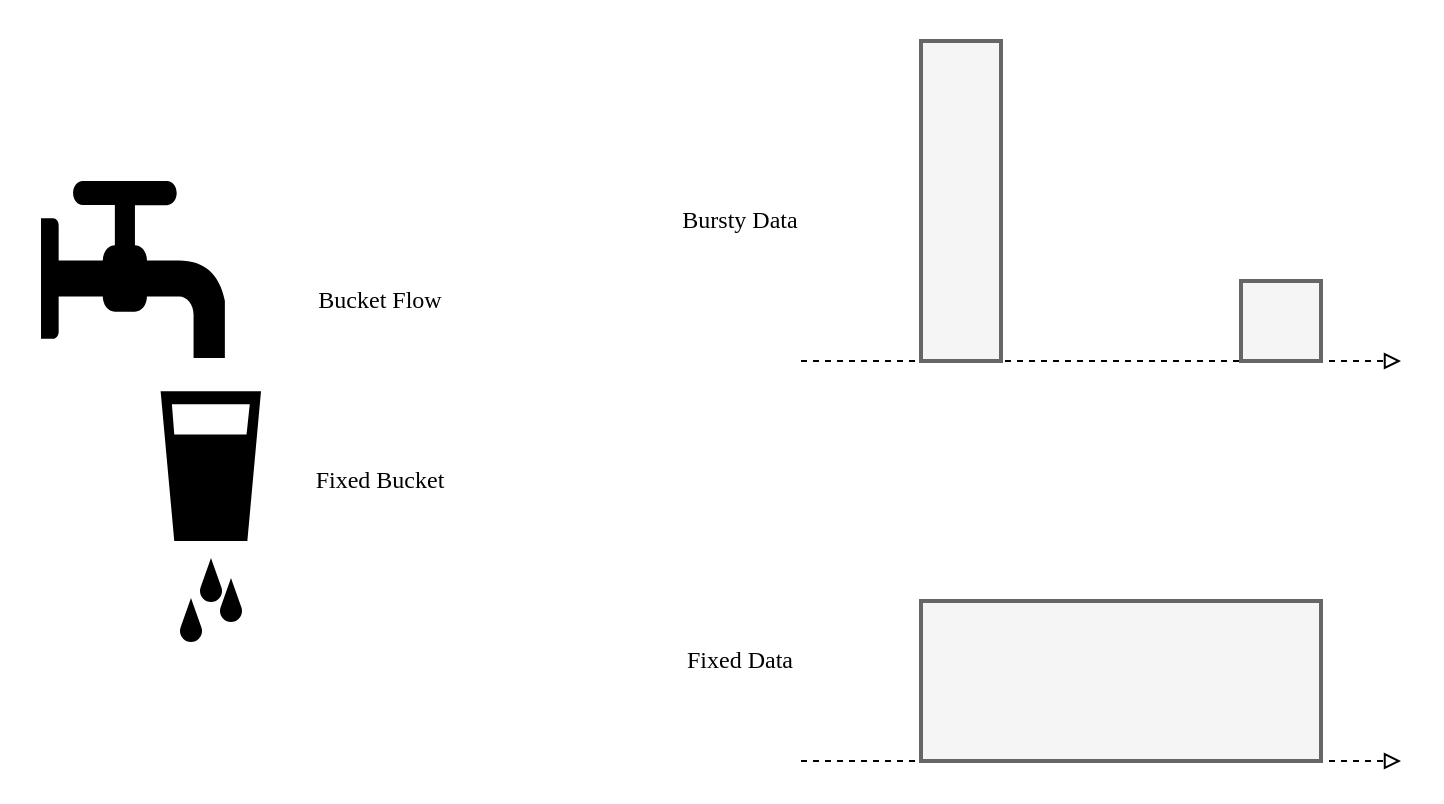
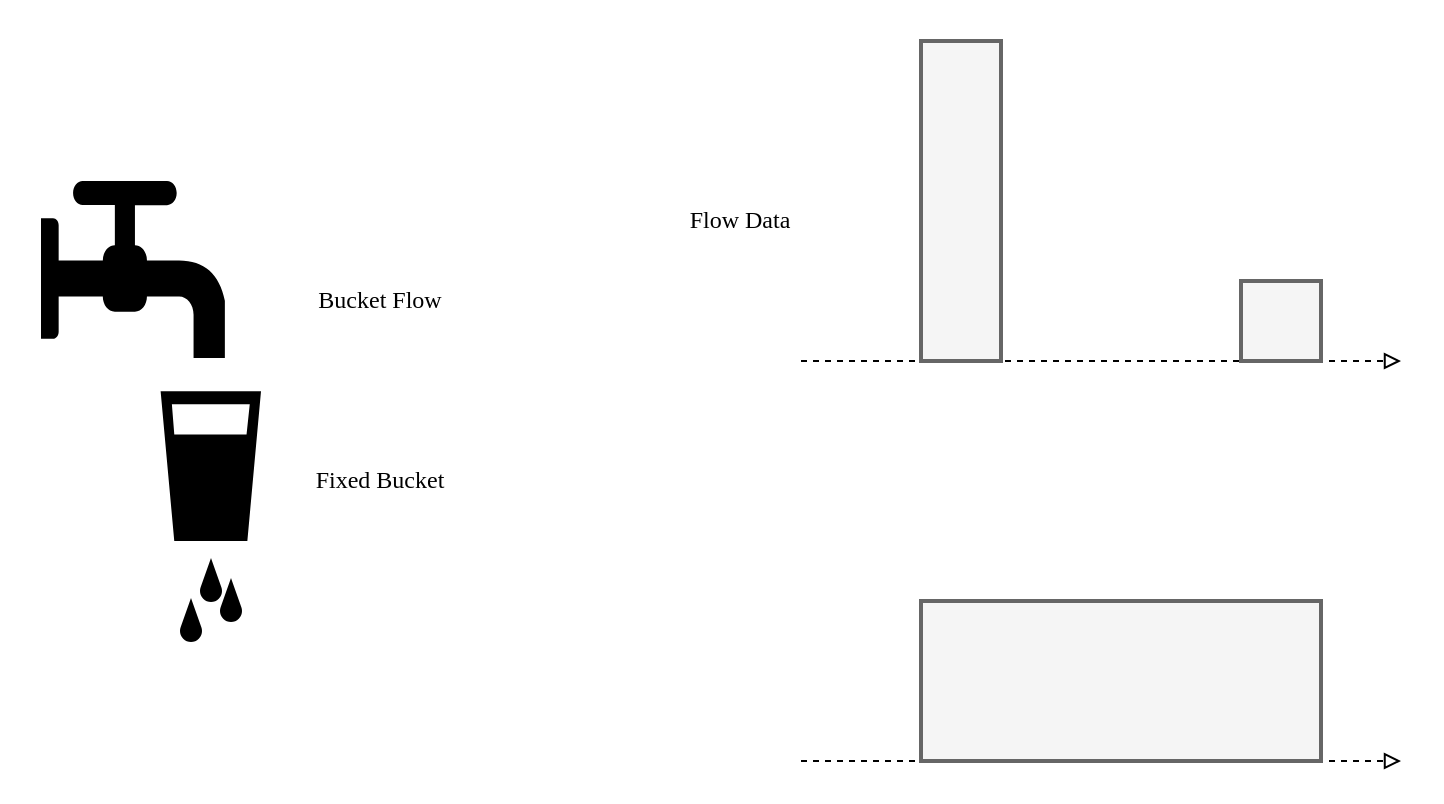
(741, 221) -> (741, 221)
(741, 661) -> none
